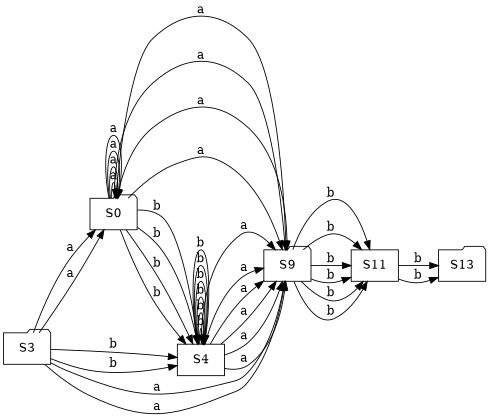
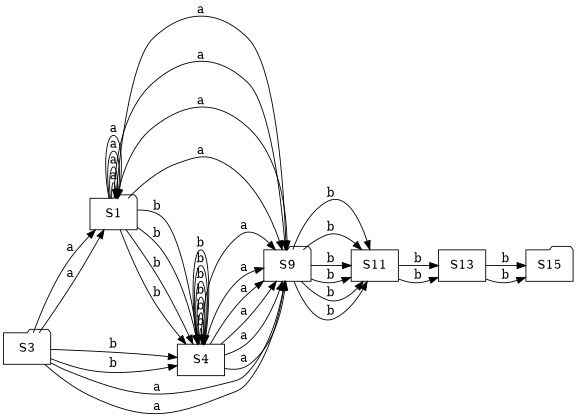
(114, 214) -> (114, 214)
(462, 266) -> (462, 266)
none -> (550, 266)
